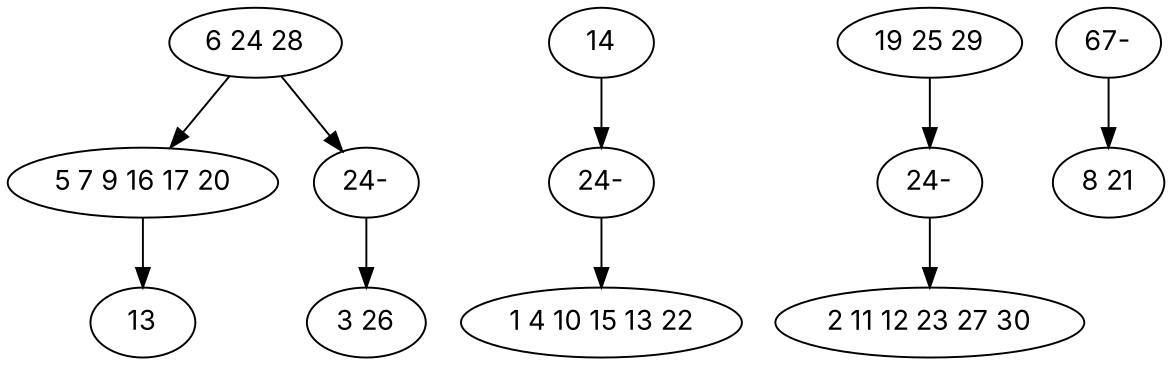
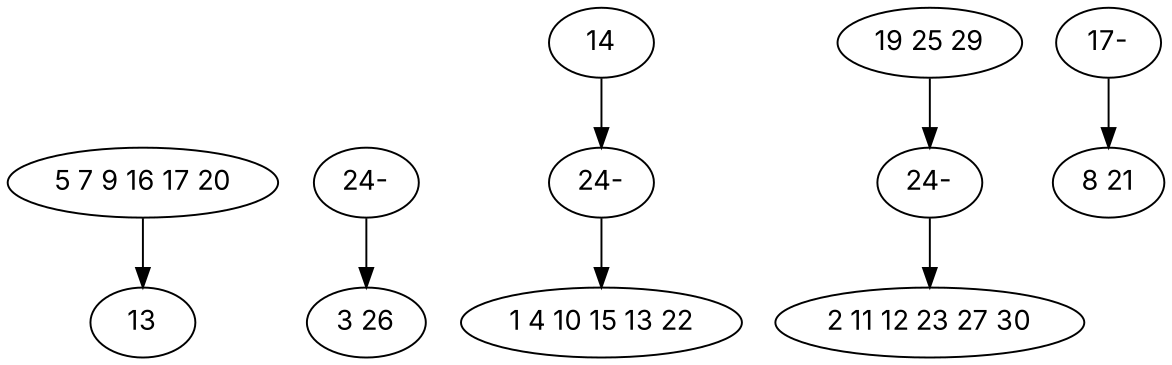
(256, 43) -> none
(1109, 43) -> (1109, 43)
